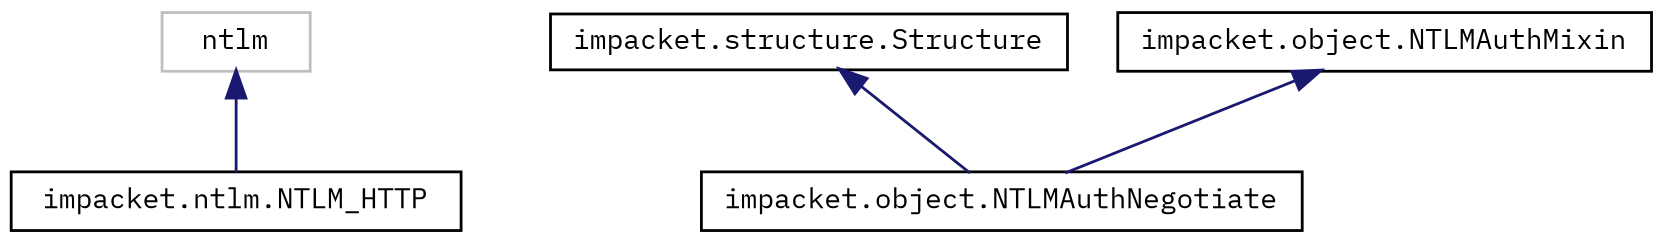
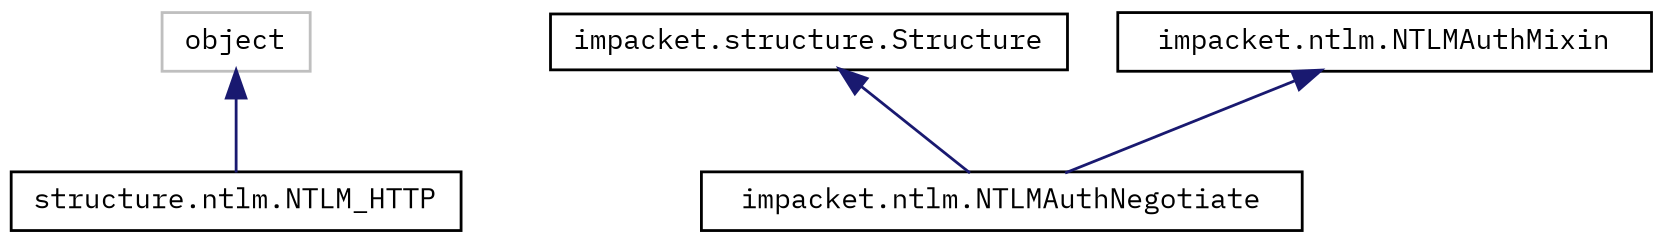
(236, 42) -> (236, 42)
(1385, 42) -> (1385, 42)
(236, 201) -> (236, 201)
(1002, 201) -> (1002, 201)
